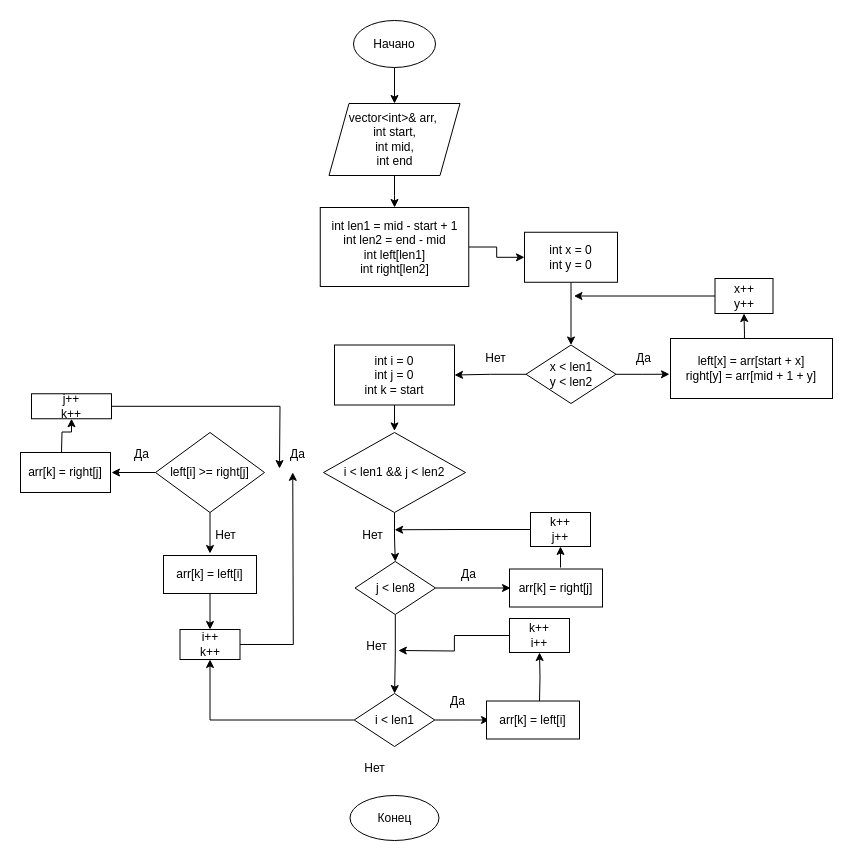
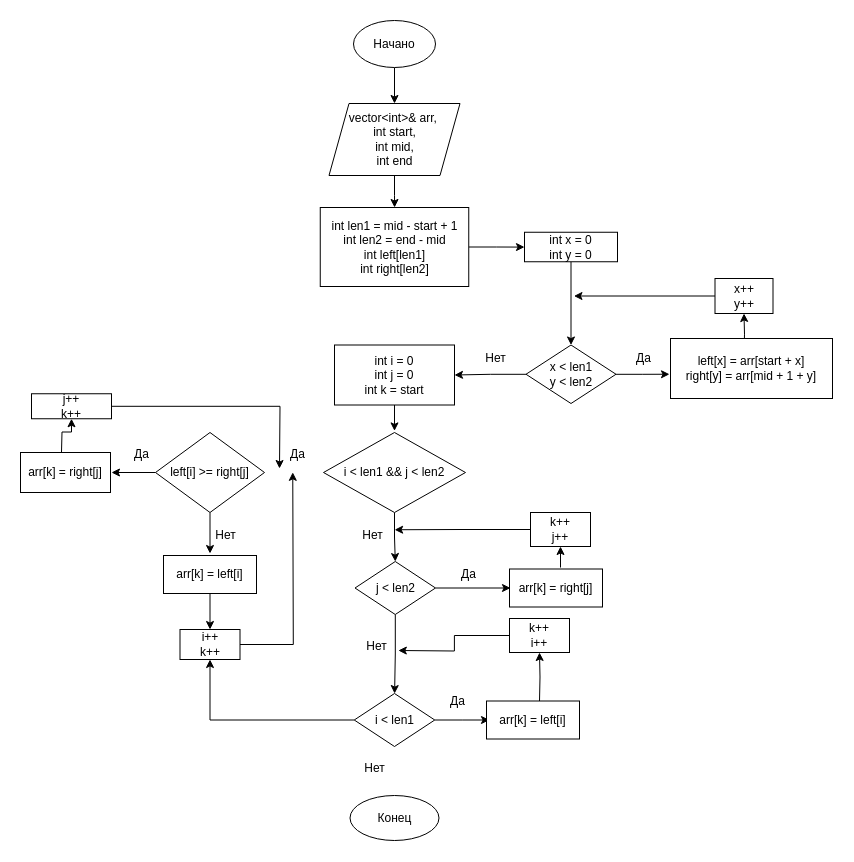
(571, 257) -> (571, 247)
(396, 589) -> (396, 589)
